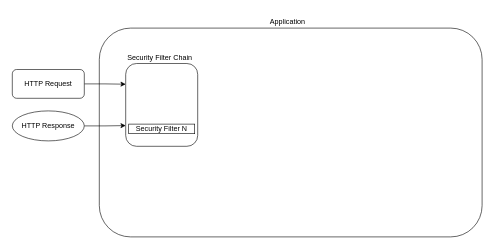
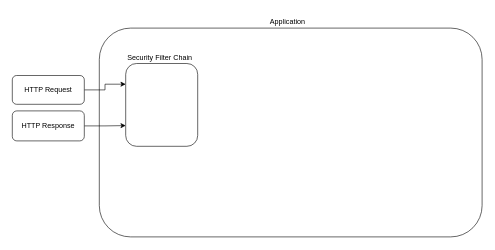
(48, 84) -> (48, 90)
(48, 126) -> (48, 126)
(162, 129) -> none
